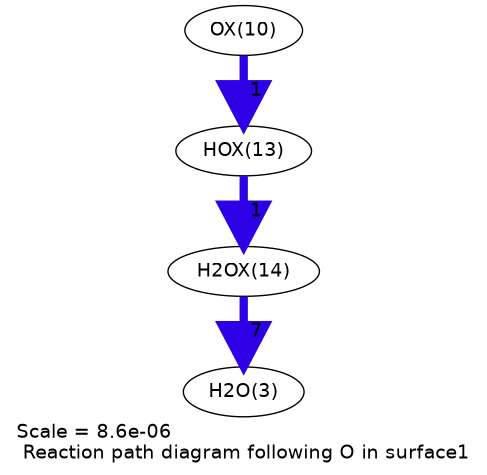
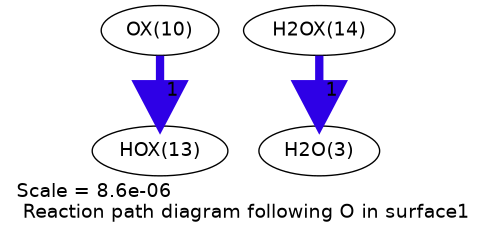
(244, 190) -> none
(253, 332) -> (329, 91)
